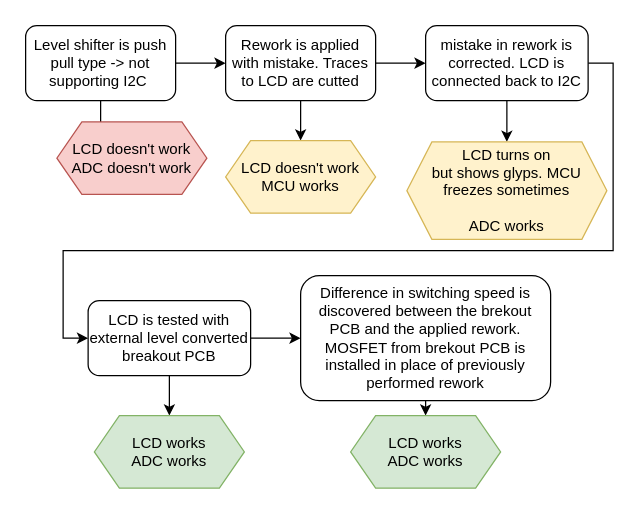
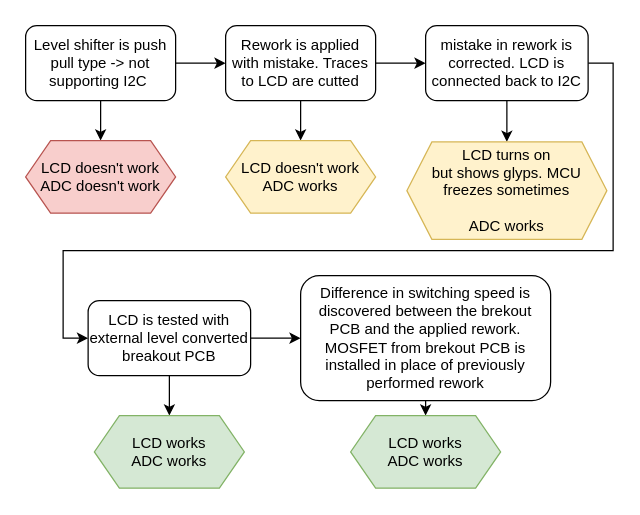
(132, 158) -> (101, 177)
(301, 177) -> (301, 177)
